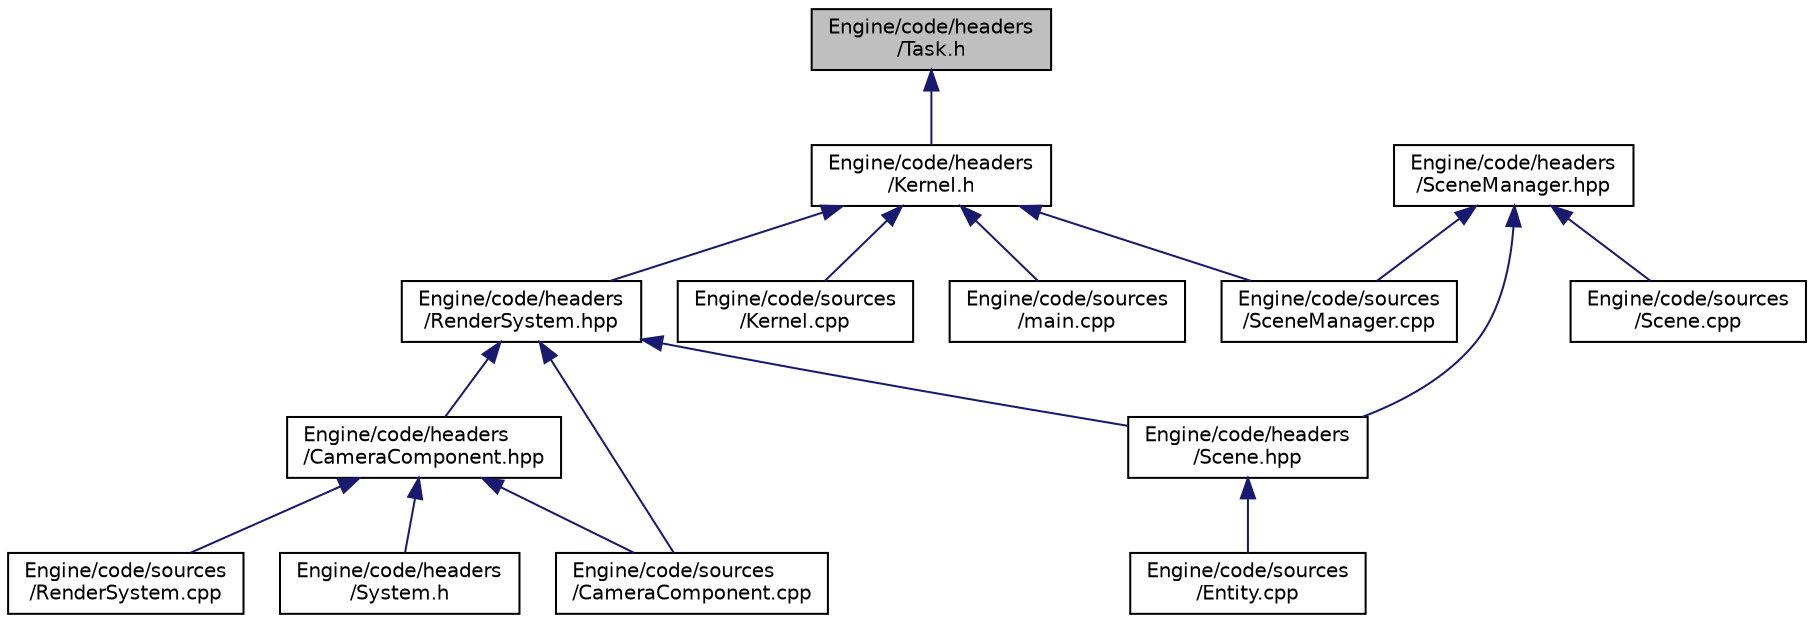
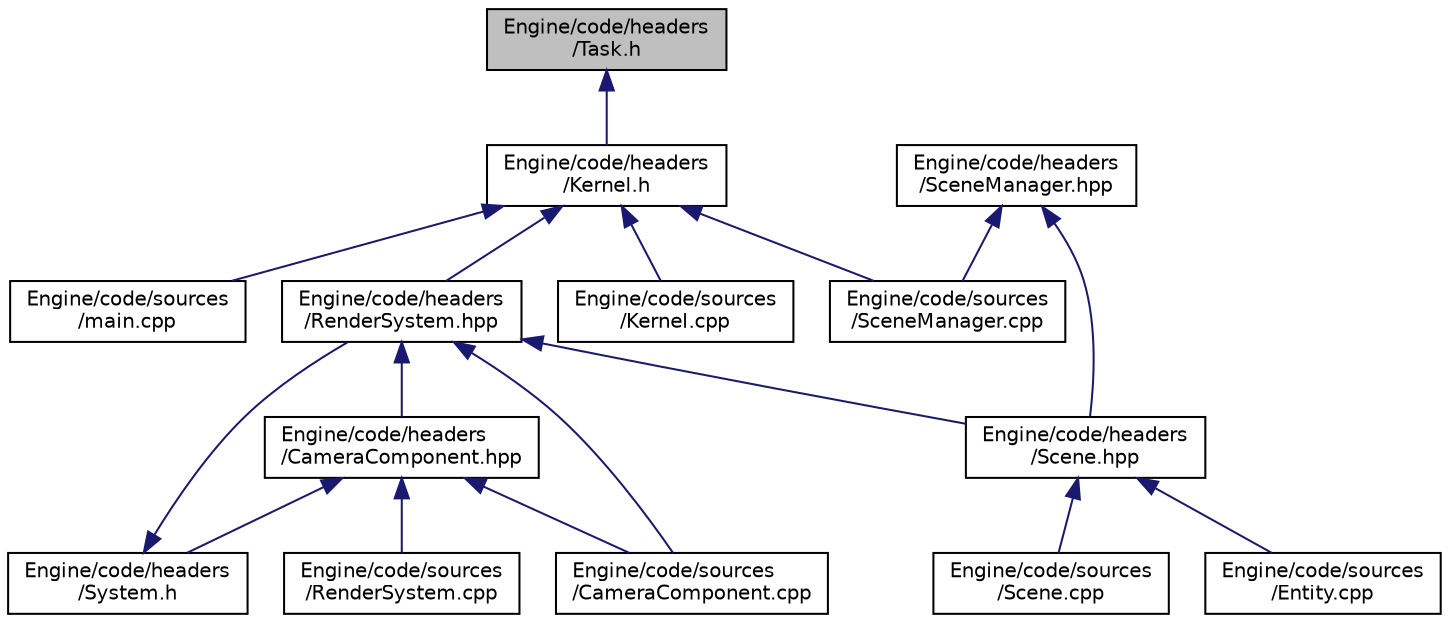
(1609, 250) -> (1066, 525)
none -> (237, 424)
